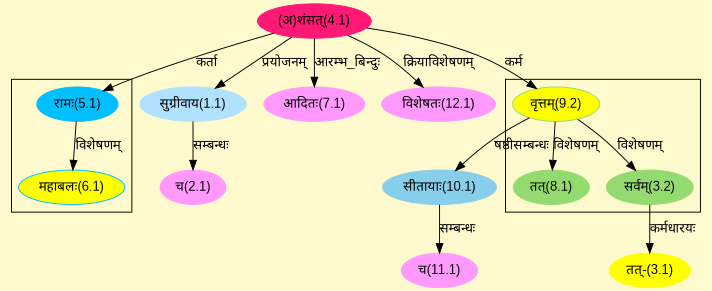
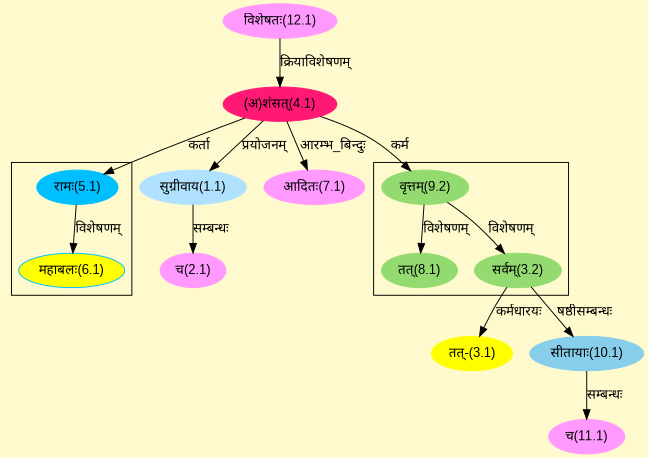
(384, 55) -> (280, 58)
(556, 104) -> (425, 187)
(494, 138) -> (549, 308)
